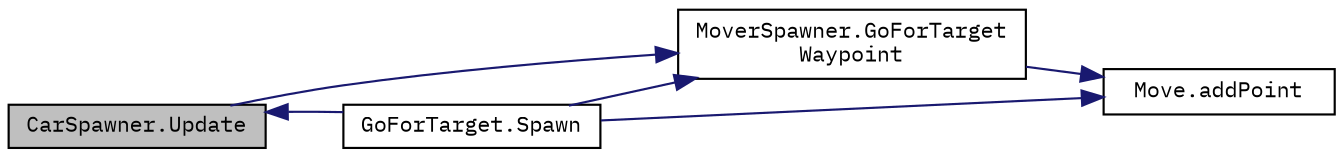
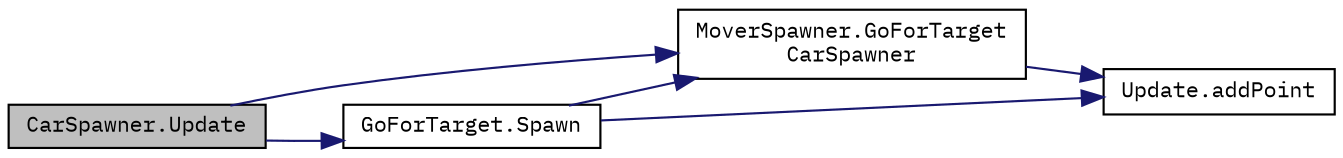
(852, 44) -> (852, 44)
(1219, 92) -> (1219, 92)
(316, 112) -> (294, 141)
